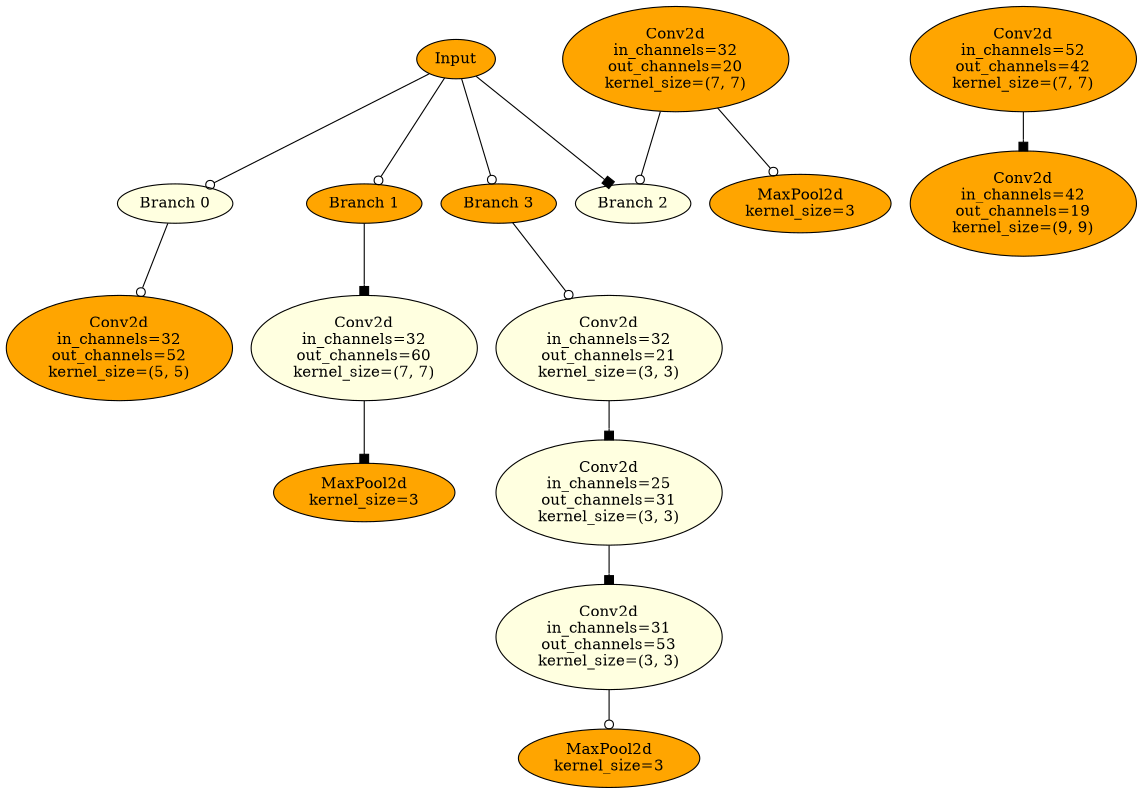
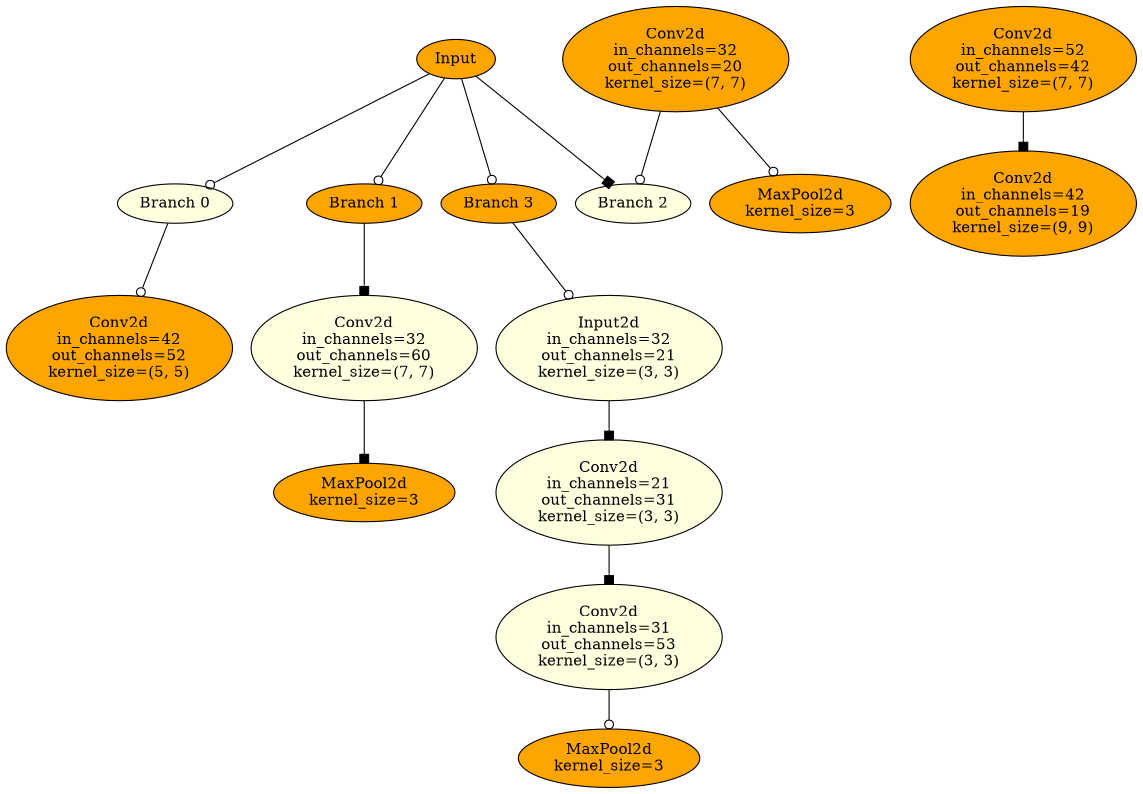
(119, 348) -> (119, 348)
(609, 348) -> (609, 348)
(609, 493) -> (609, 493)
